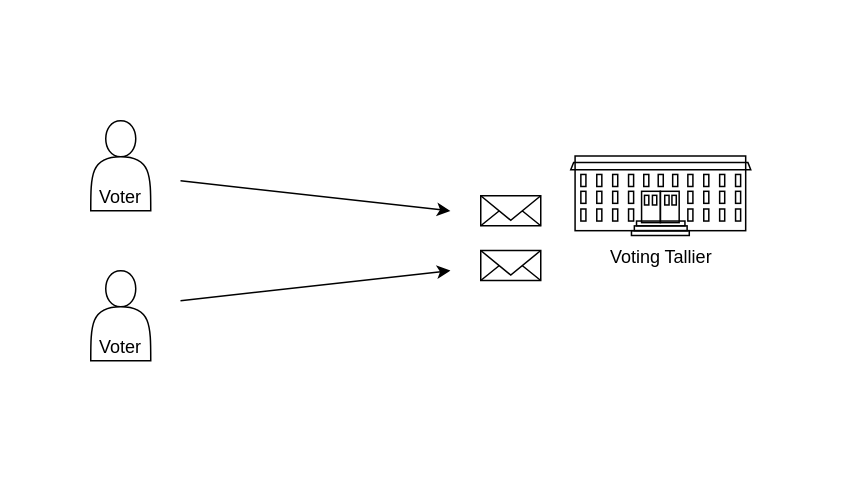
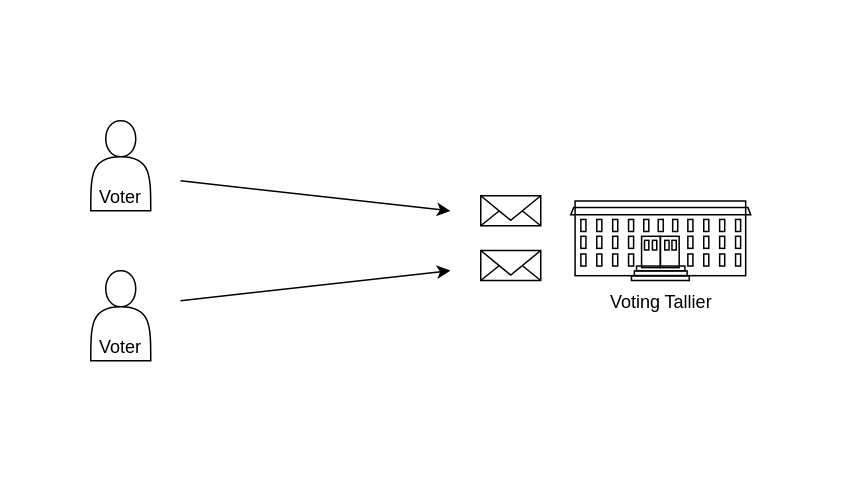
(661, 196) -> (661, 241)
